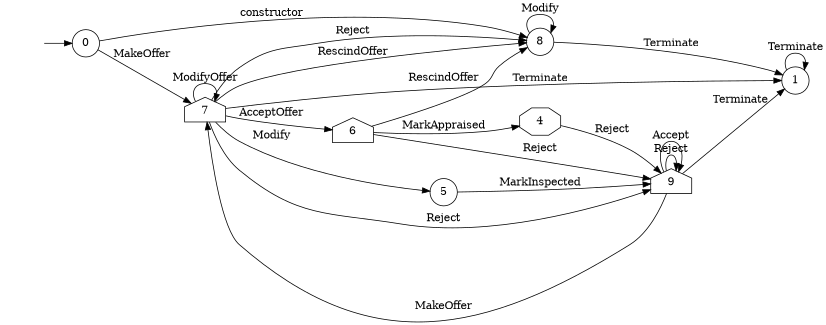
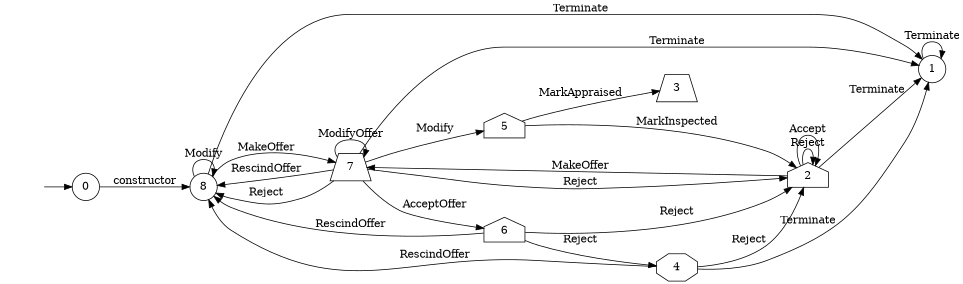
(141, 75) -> (267, 153)
none -> (677, 88)
(205, 111) -> (351, 167)
(444, 126) -> (580, 240)
(671, 182) -> (808, 176)
(444, 192) -> (504, 127)
none -> (843, 220)
none -> (424, 265)
